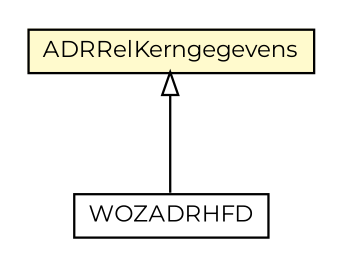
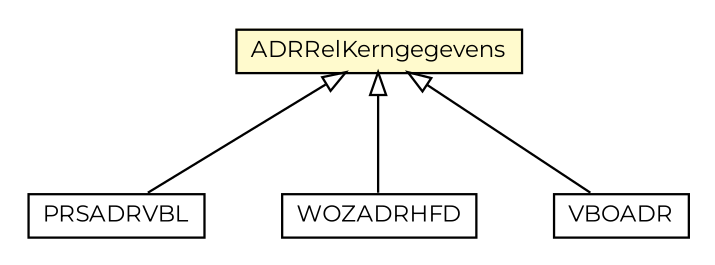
none -> (115, 215)
none -> (620, 215)
